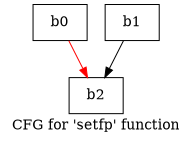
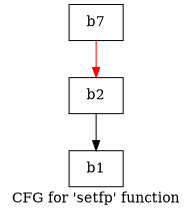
(60, 23) -> (96, 23)
(116, 55) -> (96, 127)
